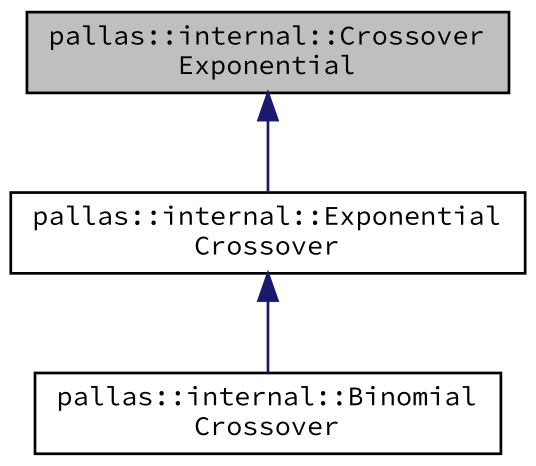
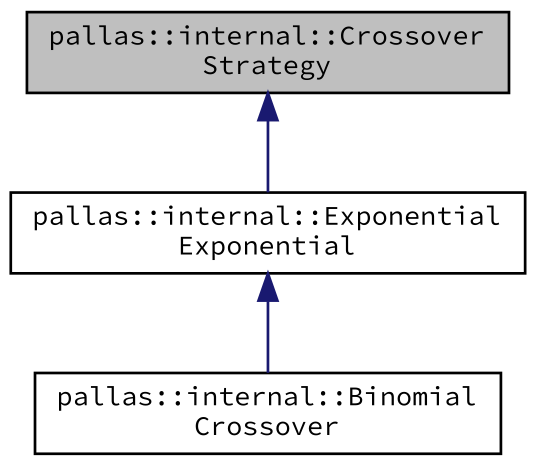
(268, 53) -> (268, 53)
(268, 233) -> (268, 233)
